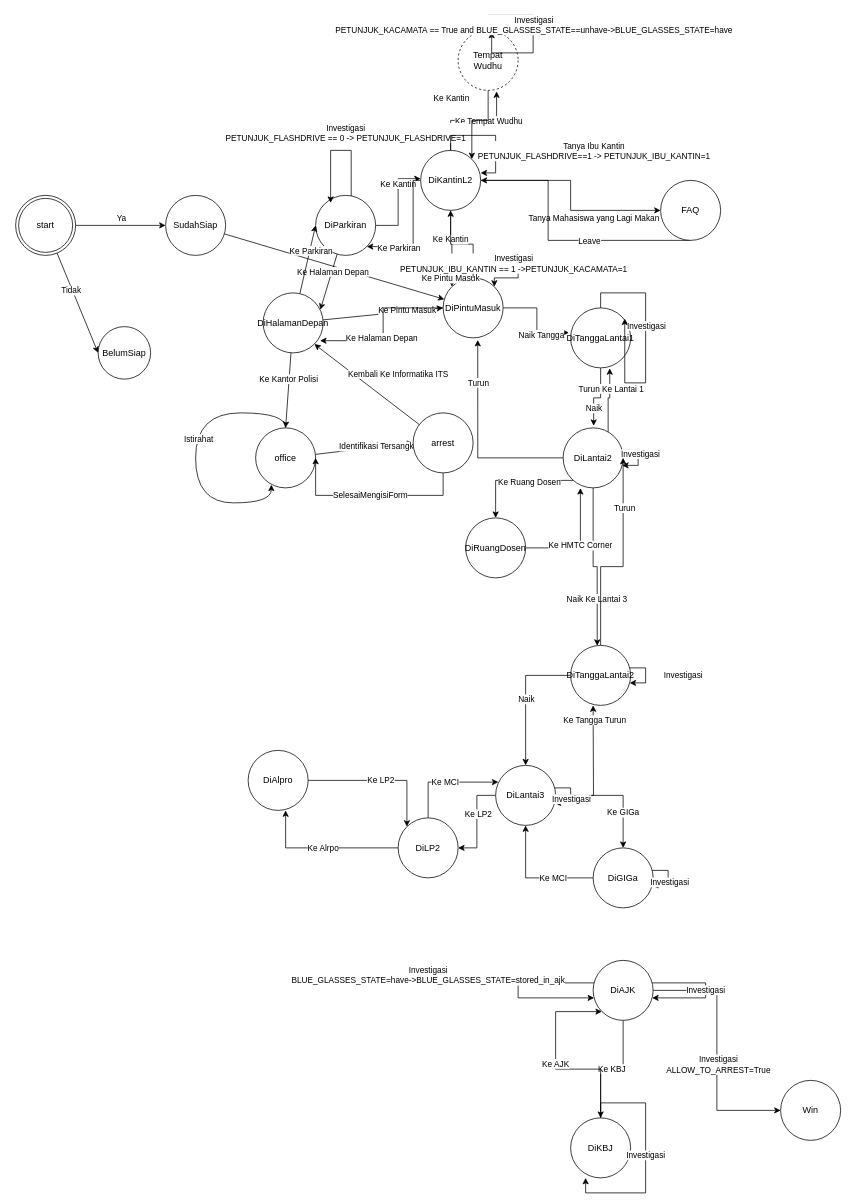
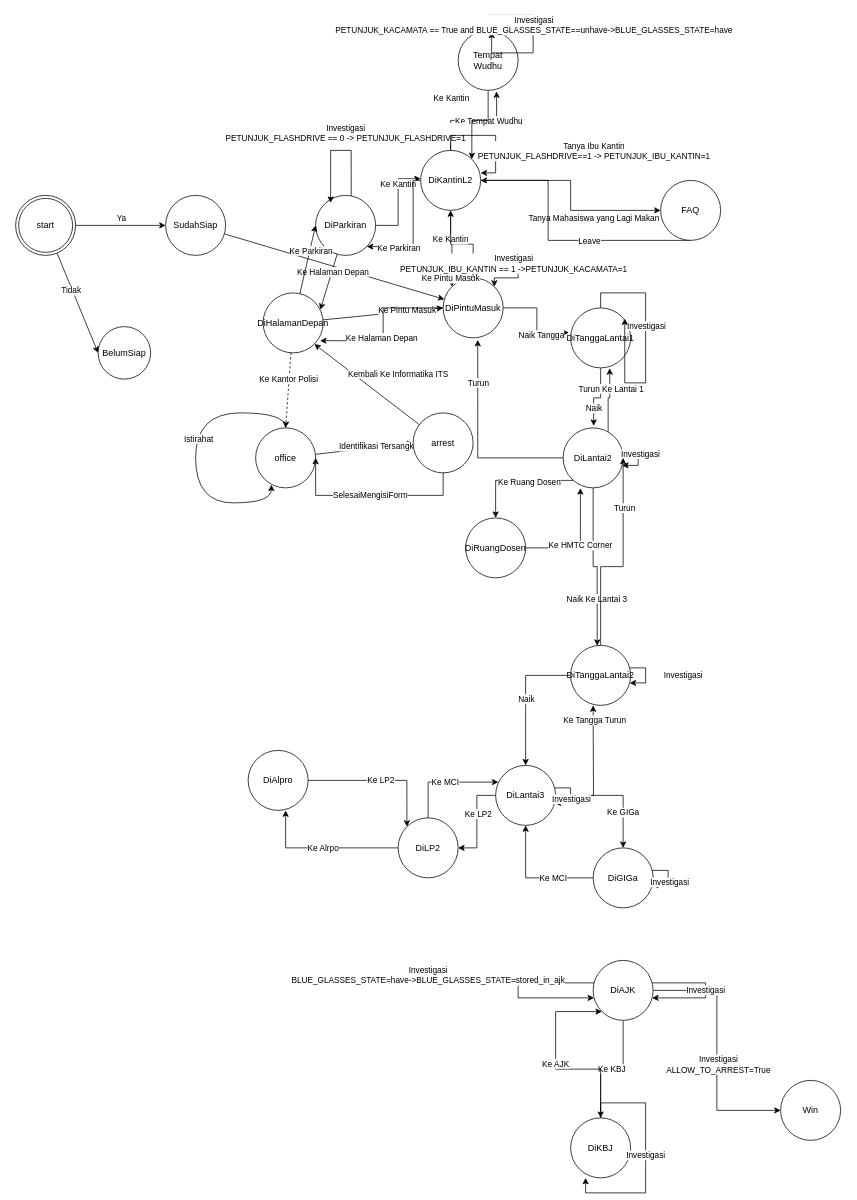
(488, 60) -> (488, 60)
(287, 402) -> (287, 402)
